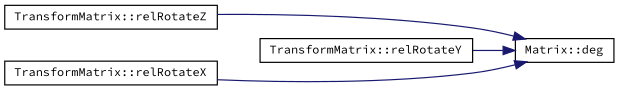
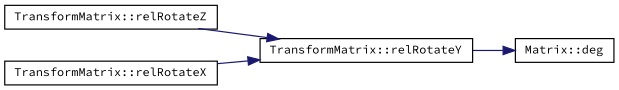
(366, 18) -> (233, 33)
(367, 81) -> (233, 62)
